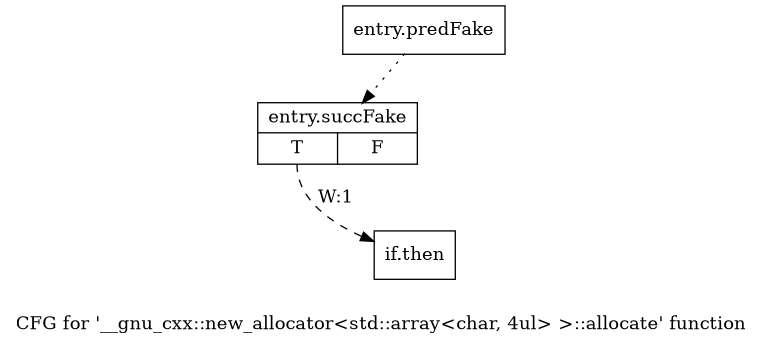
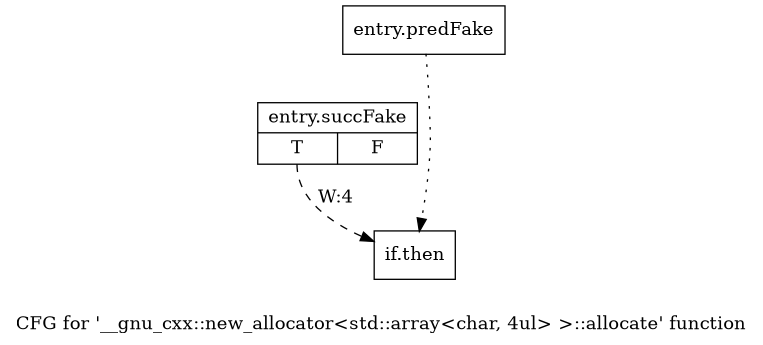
(388, 74) -> (430, 136)
(336, 198) -> (336, 198)
